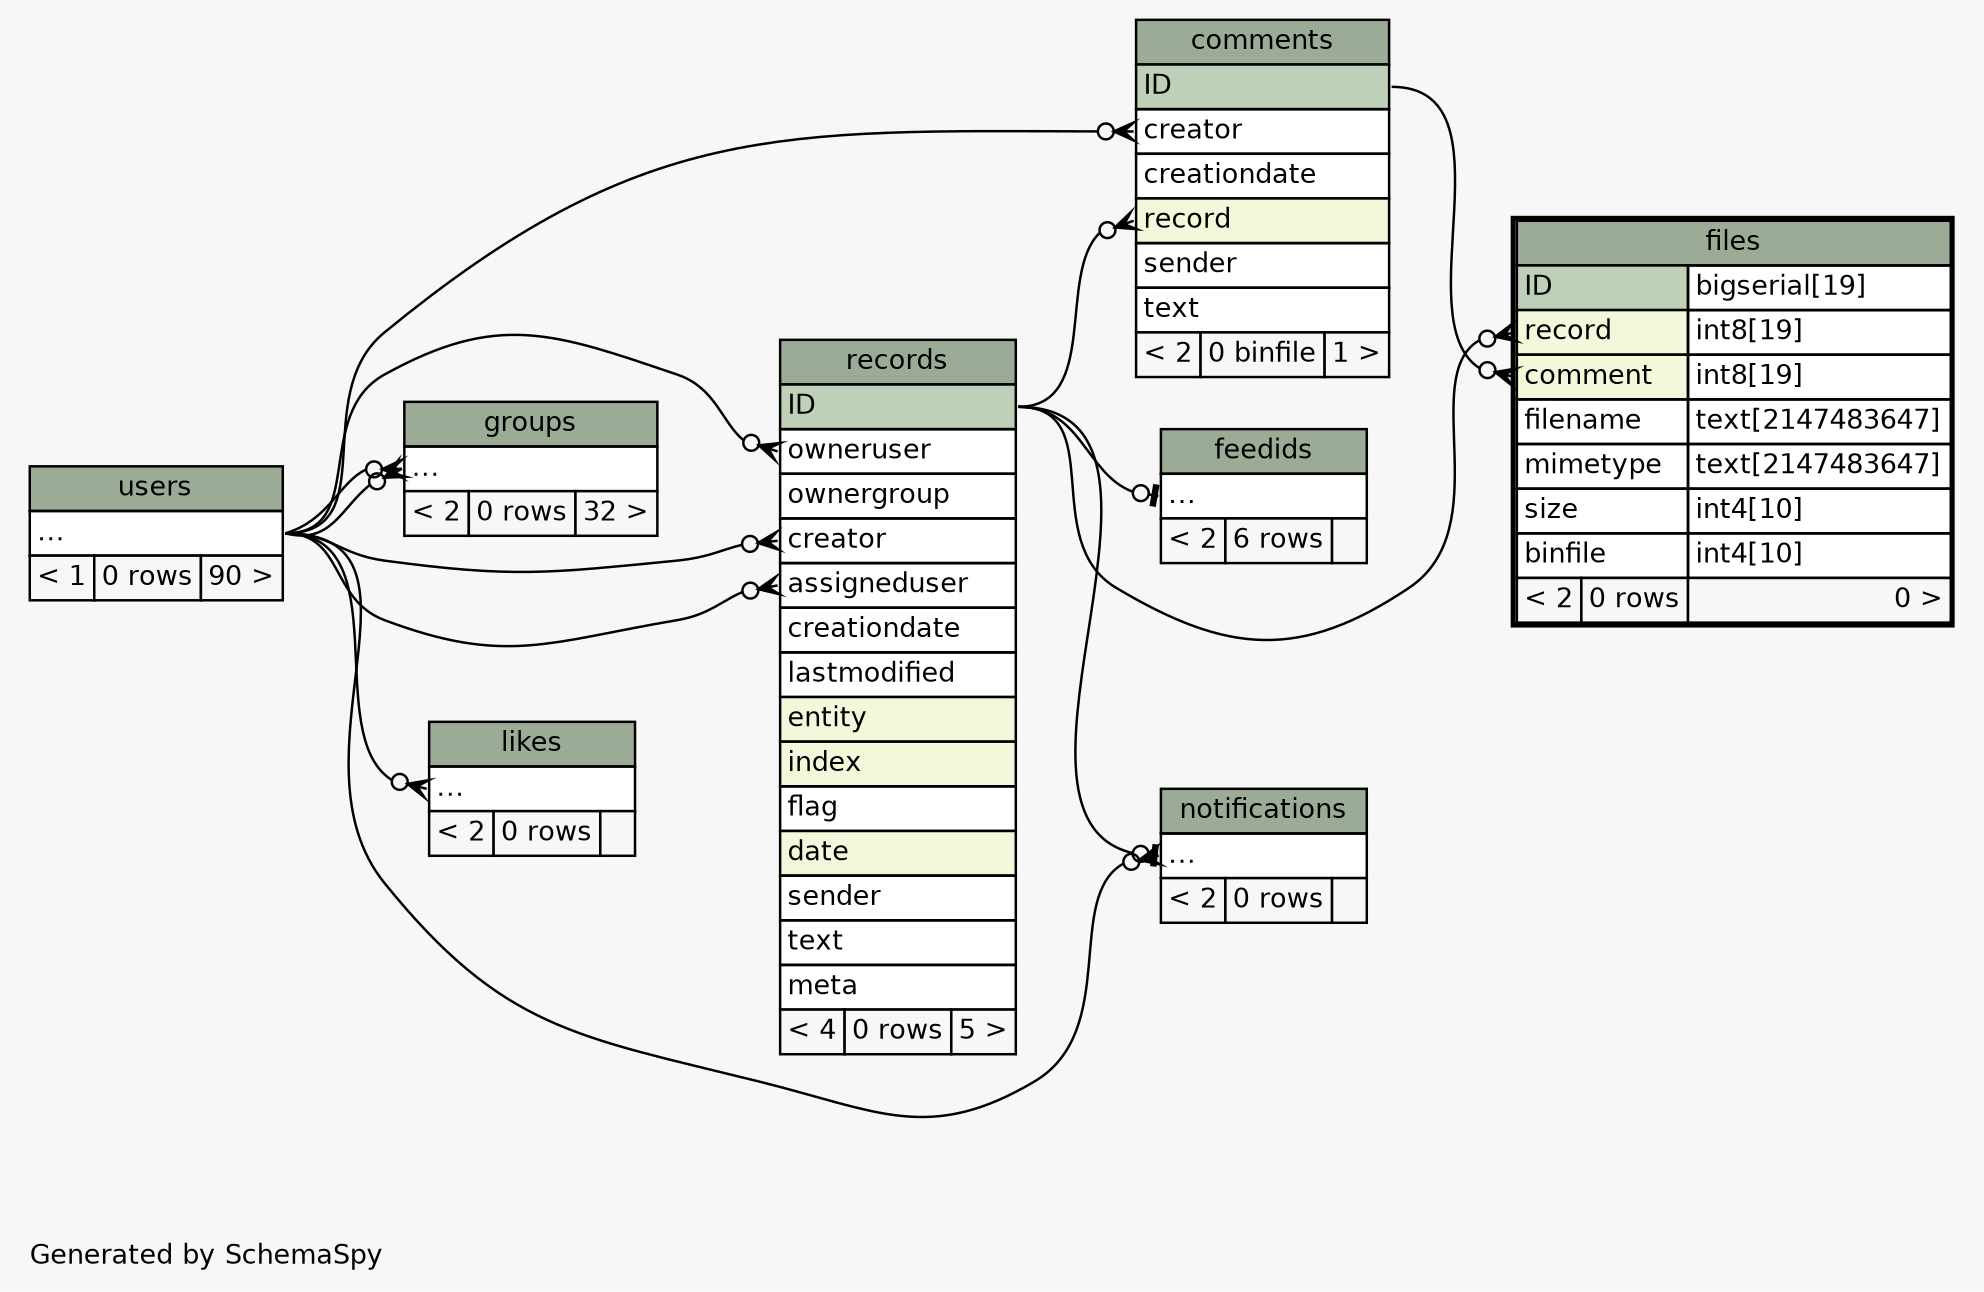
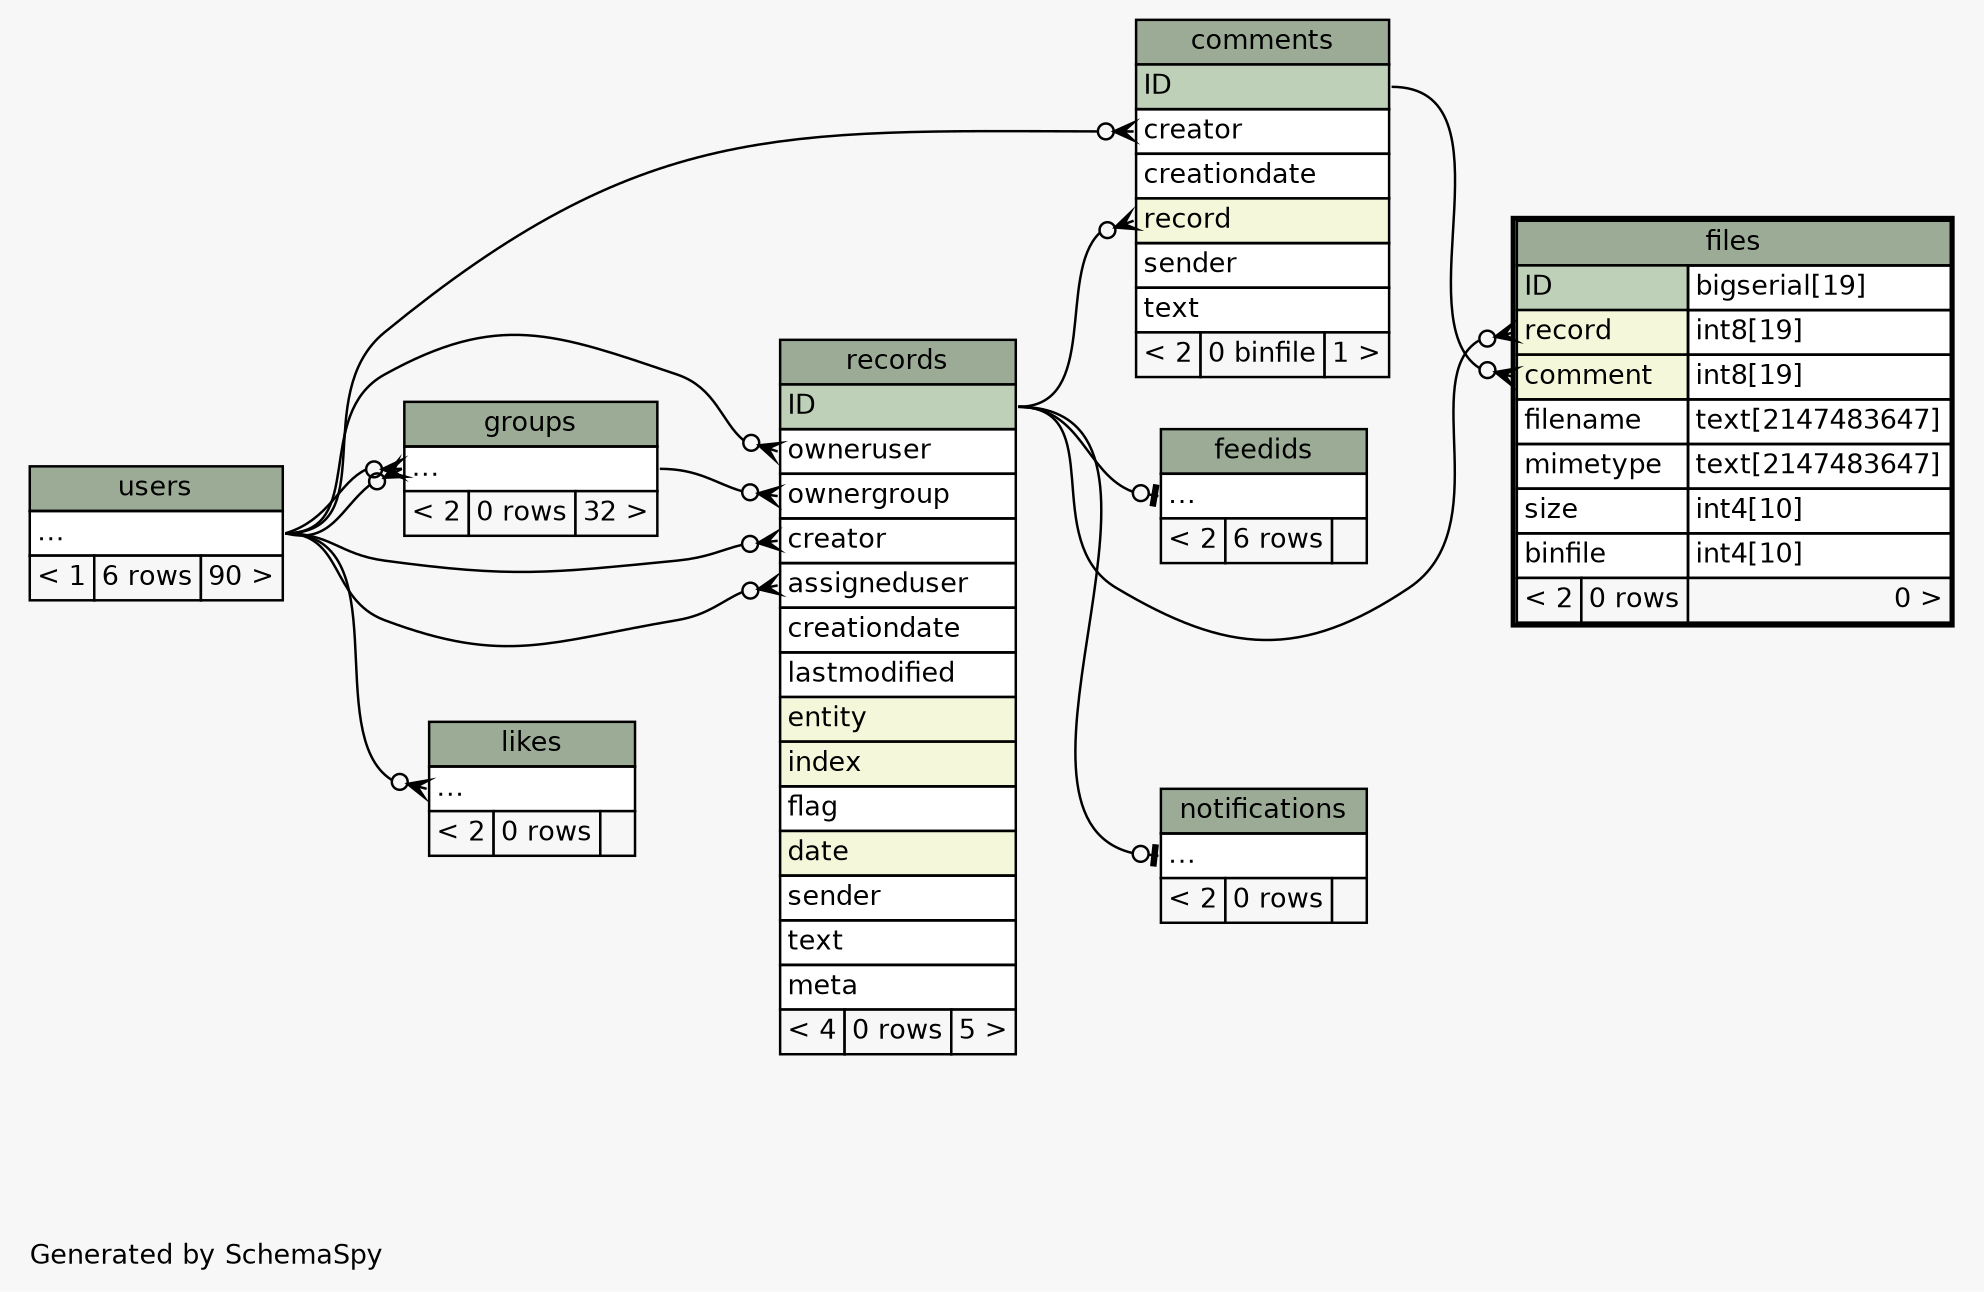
none -> (702, 476)
(148, 577) -> (148, 577)
(610, 1043) -> none
